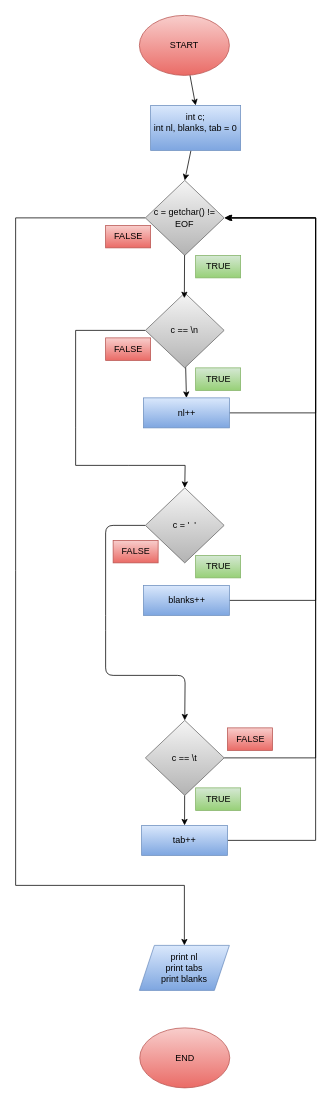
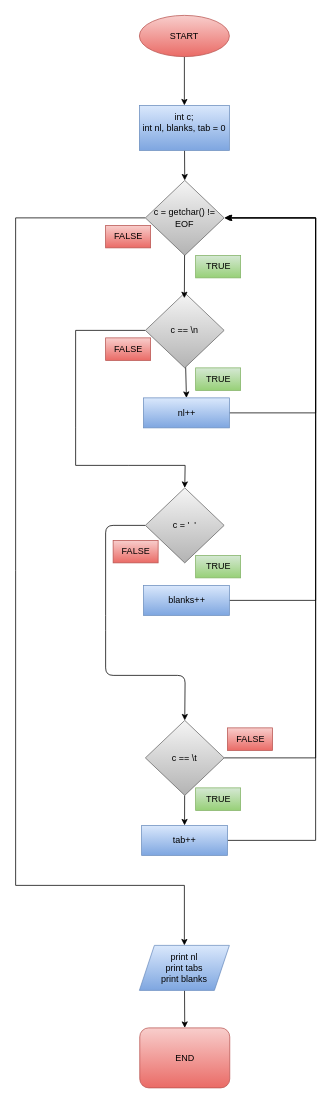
(184, 45) -> (184, 36)
(195, 128) -> (184, 128)
none -> (184, 1007)
(185, 1058) -> (185, 1058)
